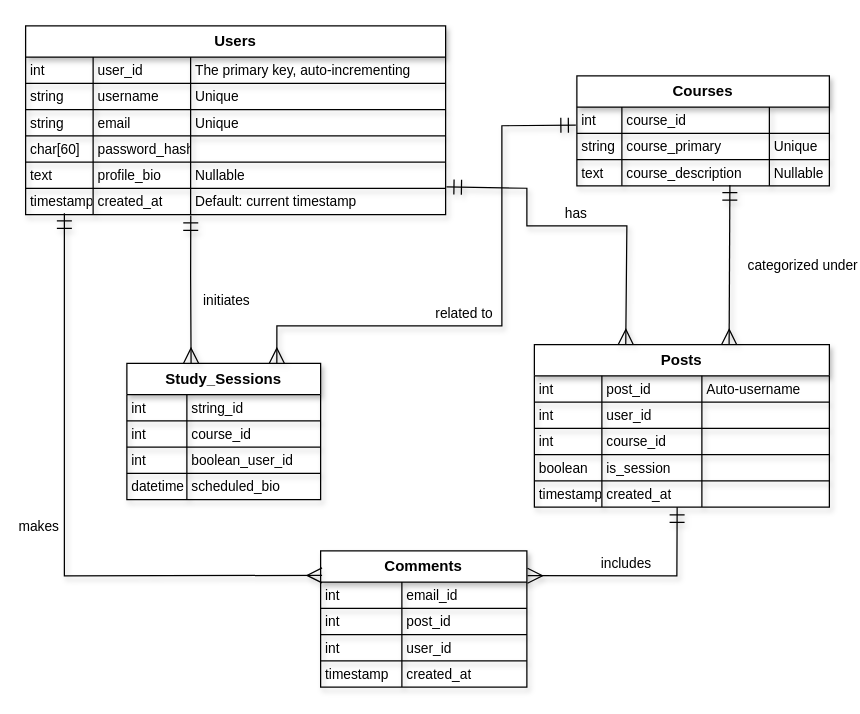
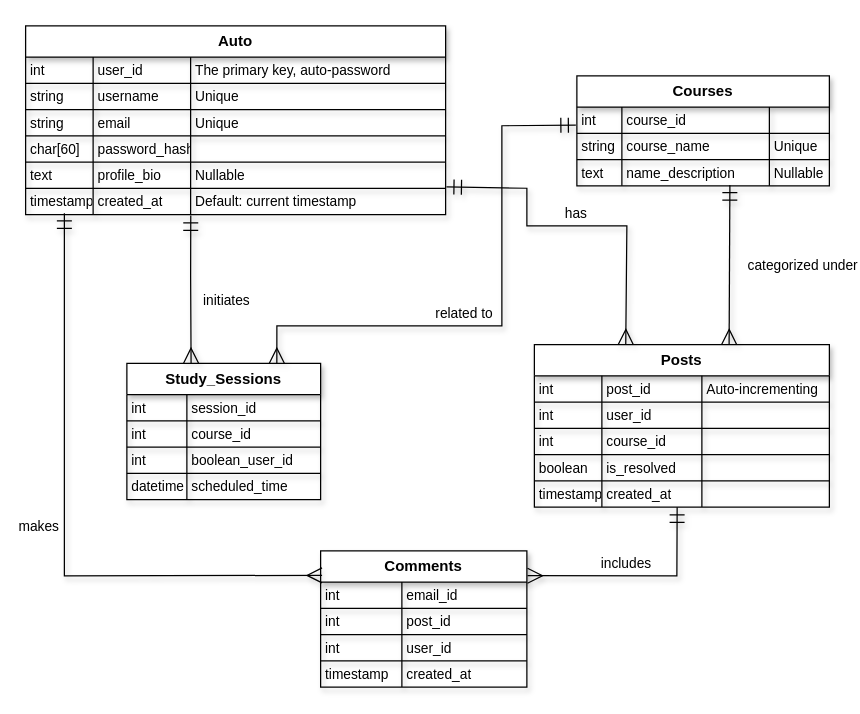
(236, 42) -> (236, 42)
(314, 71) -> (302, 71)
(679, 147) -> (669, 147)
(693, 173) -> (685, 173)
(757, 389) -> (768, 389)
(223, 408) -> (227, 408)
(642, 468) -> (646, 468)
(238, 487) -> (242, 487)
